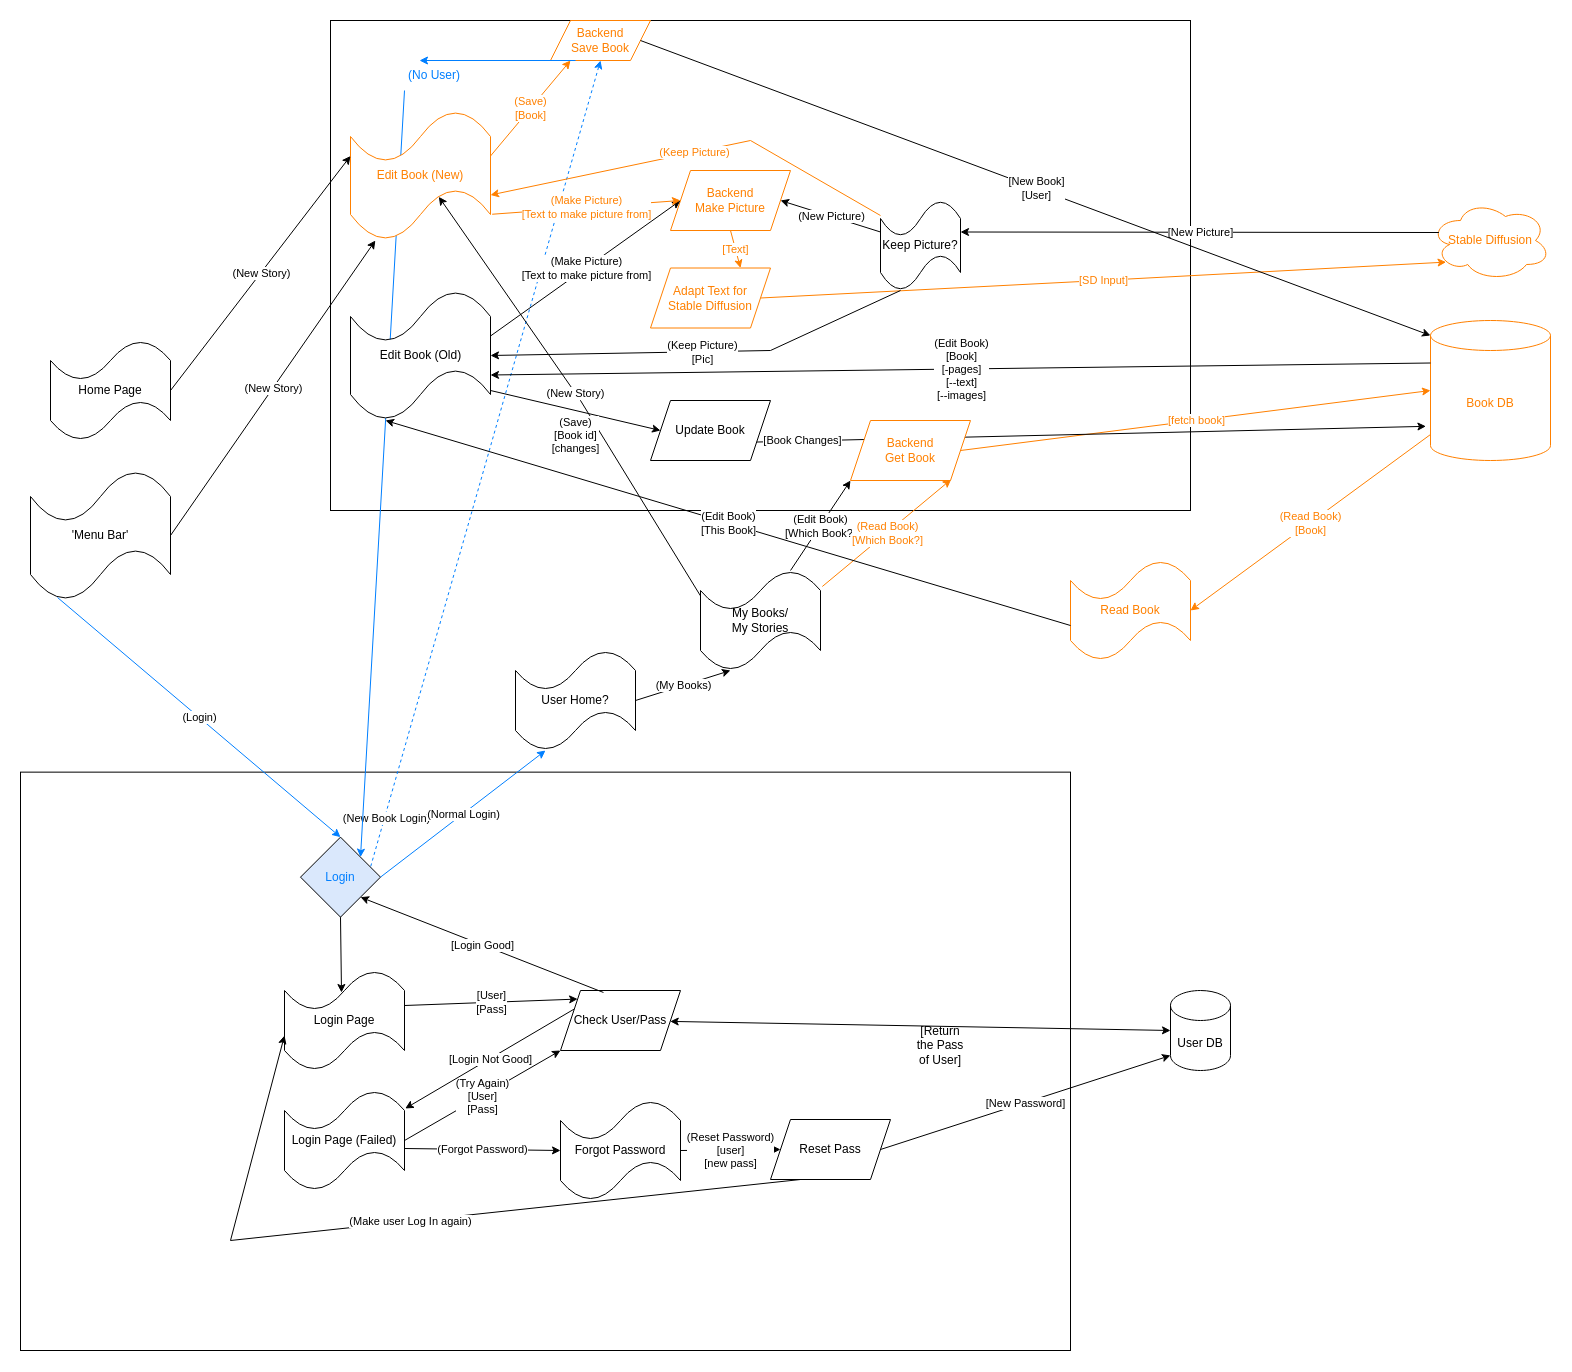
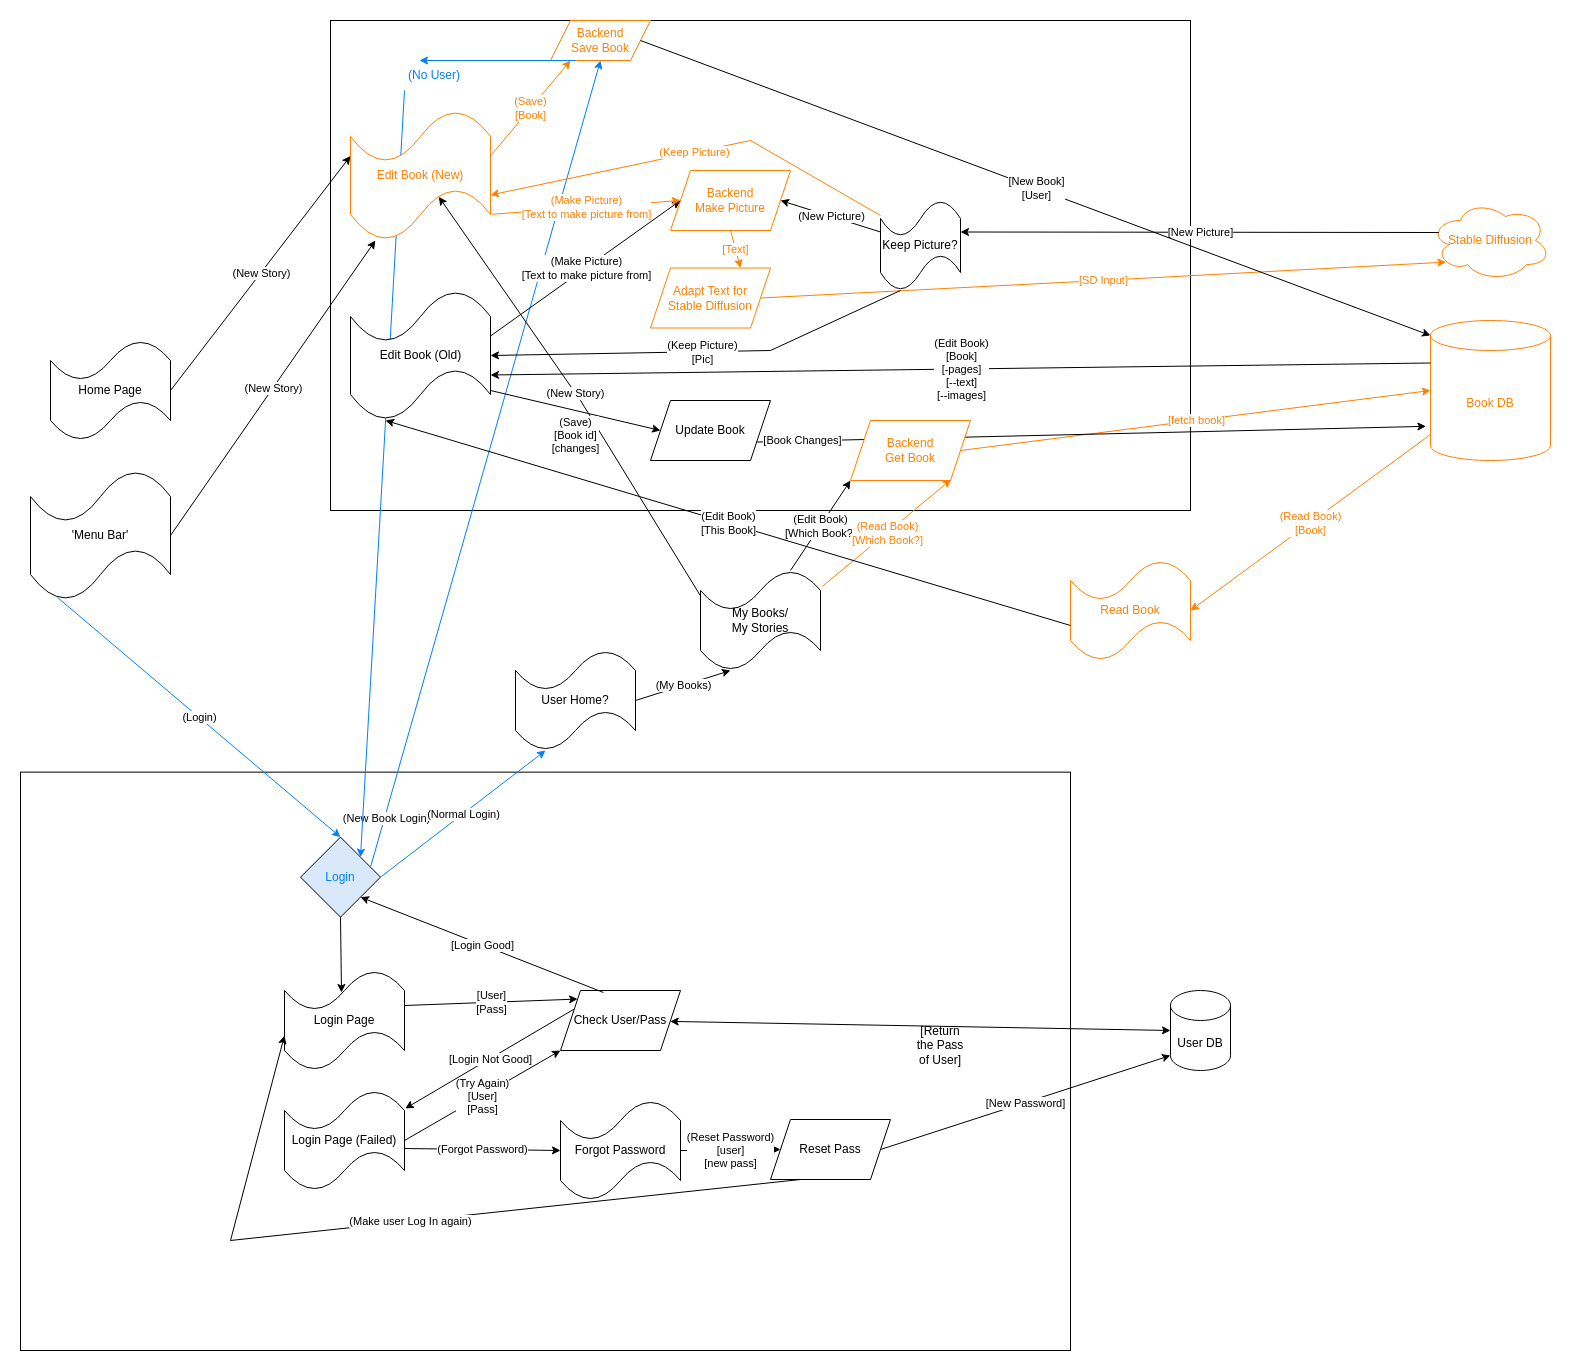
(462, 548) -> (462, 548)
